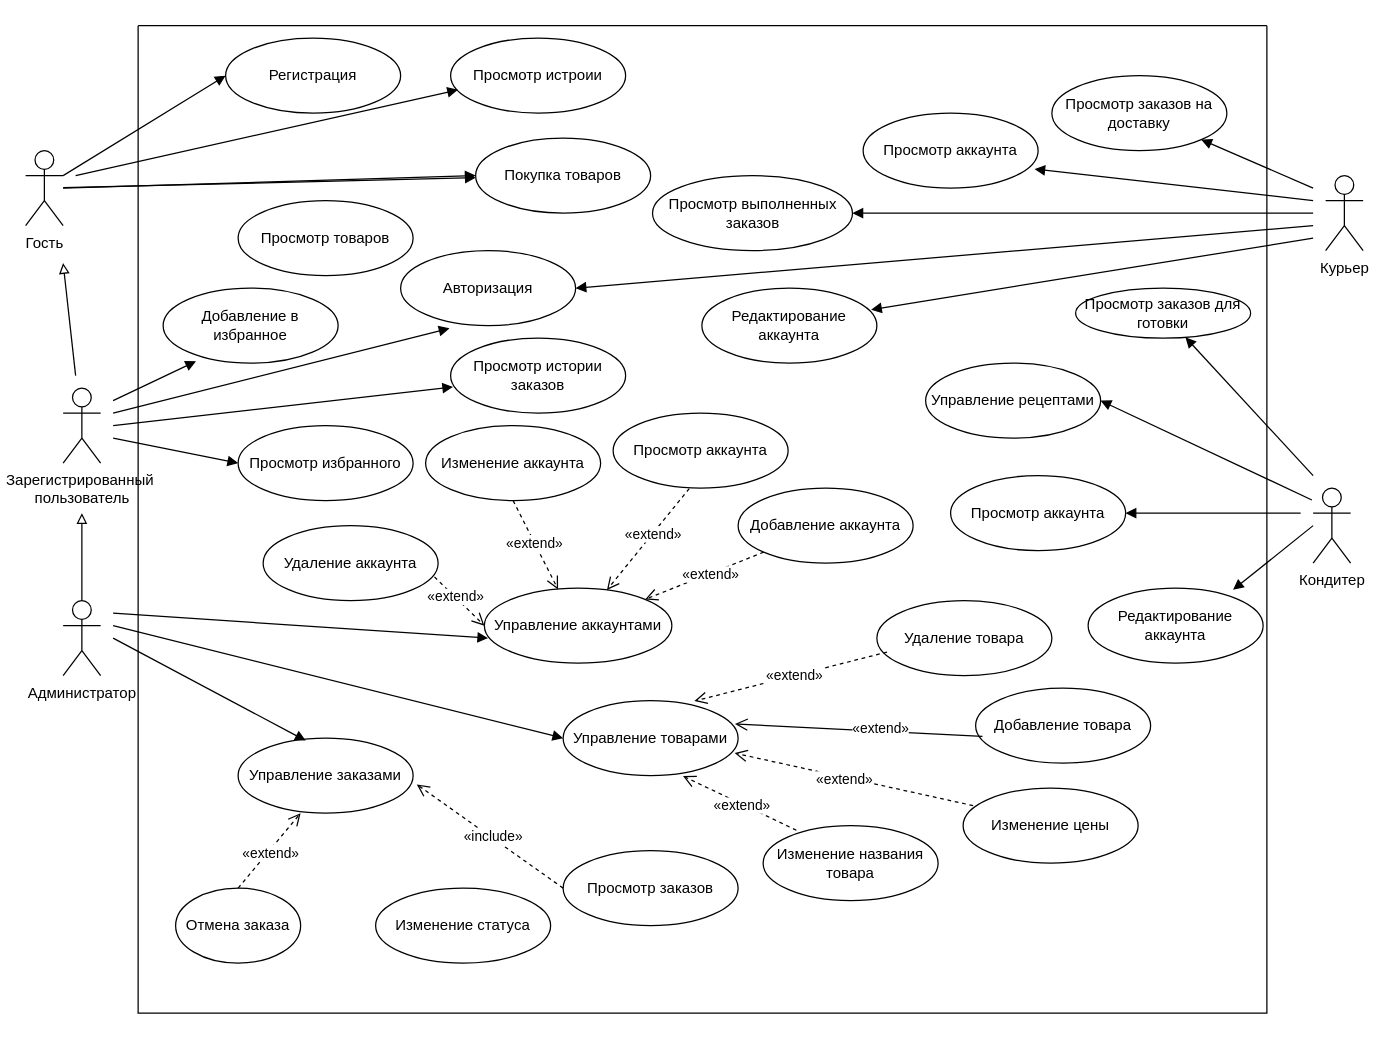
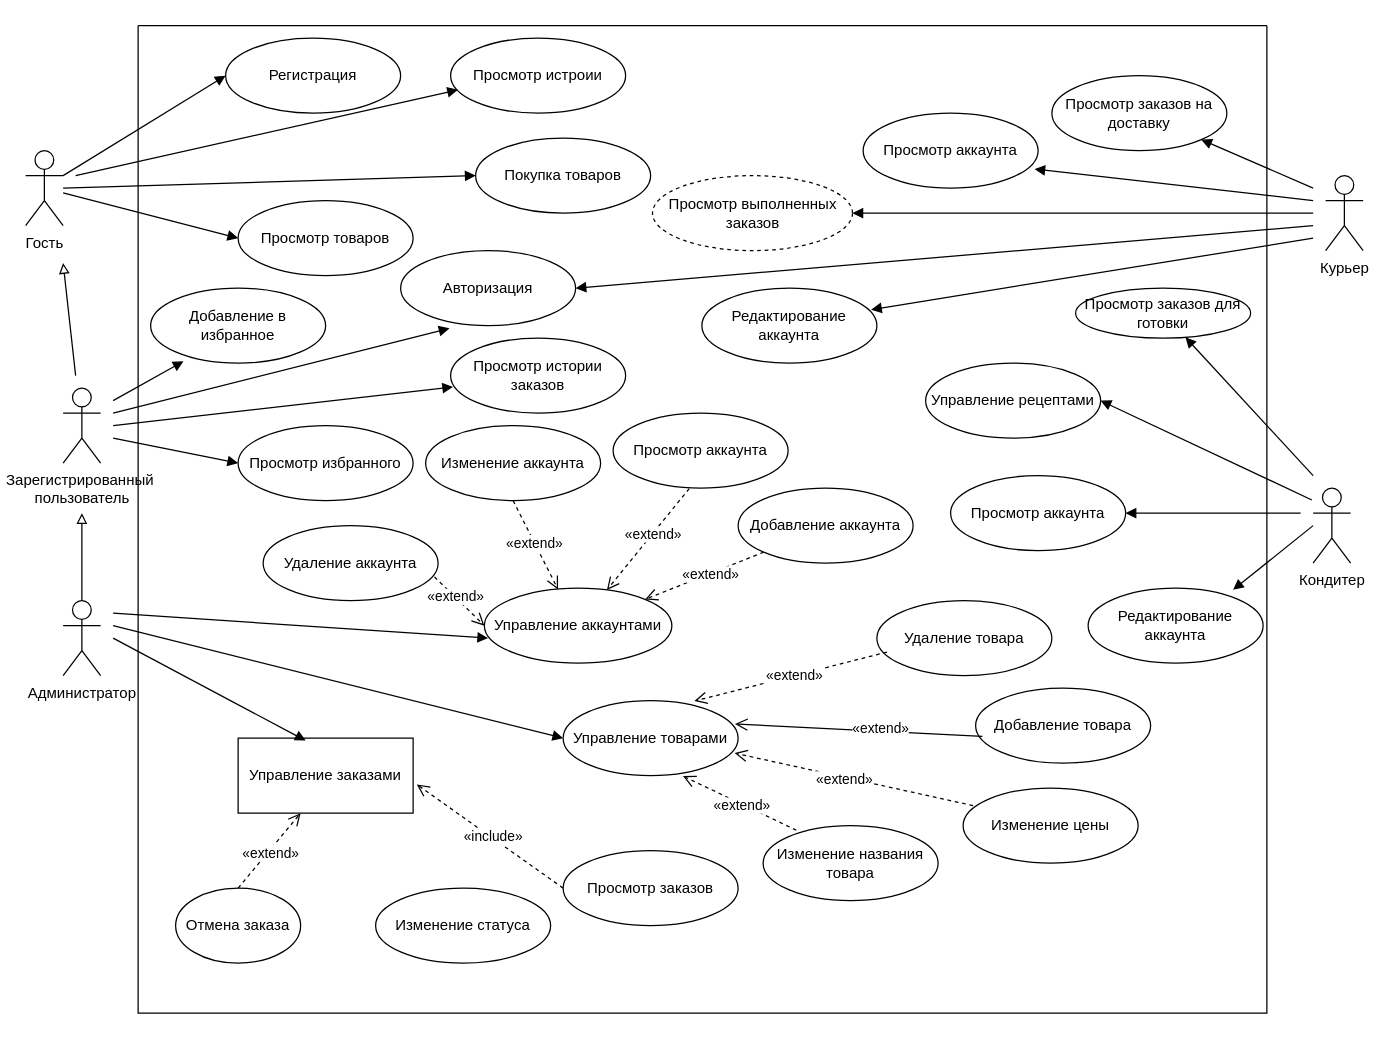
(420, 179) -> (146, 214)
(753, 213) -> (753, 213)
(251, 326) -> (238, 326)
(326, 776) -> (326, 776)
